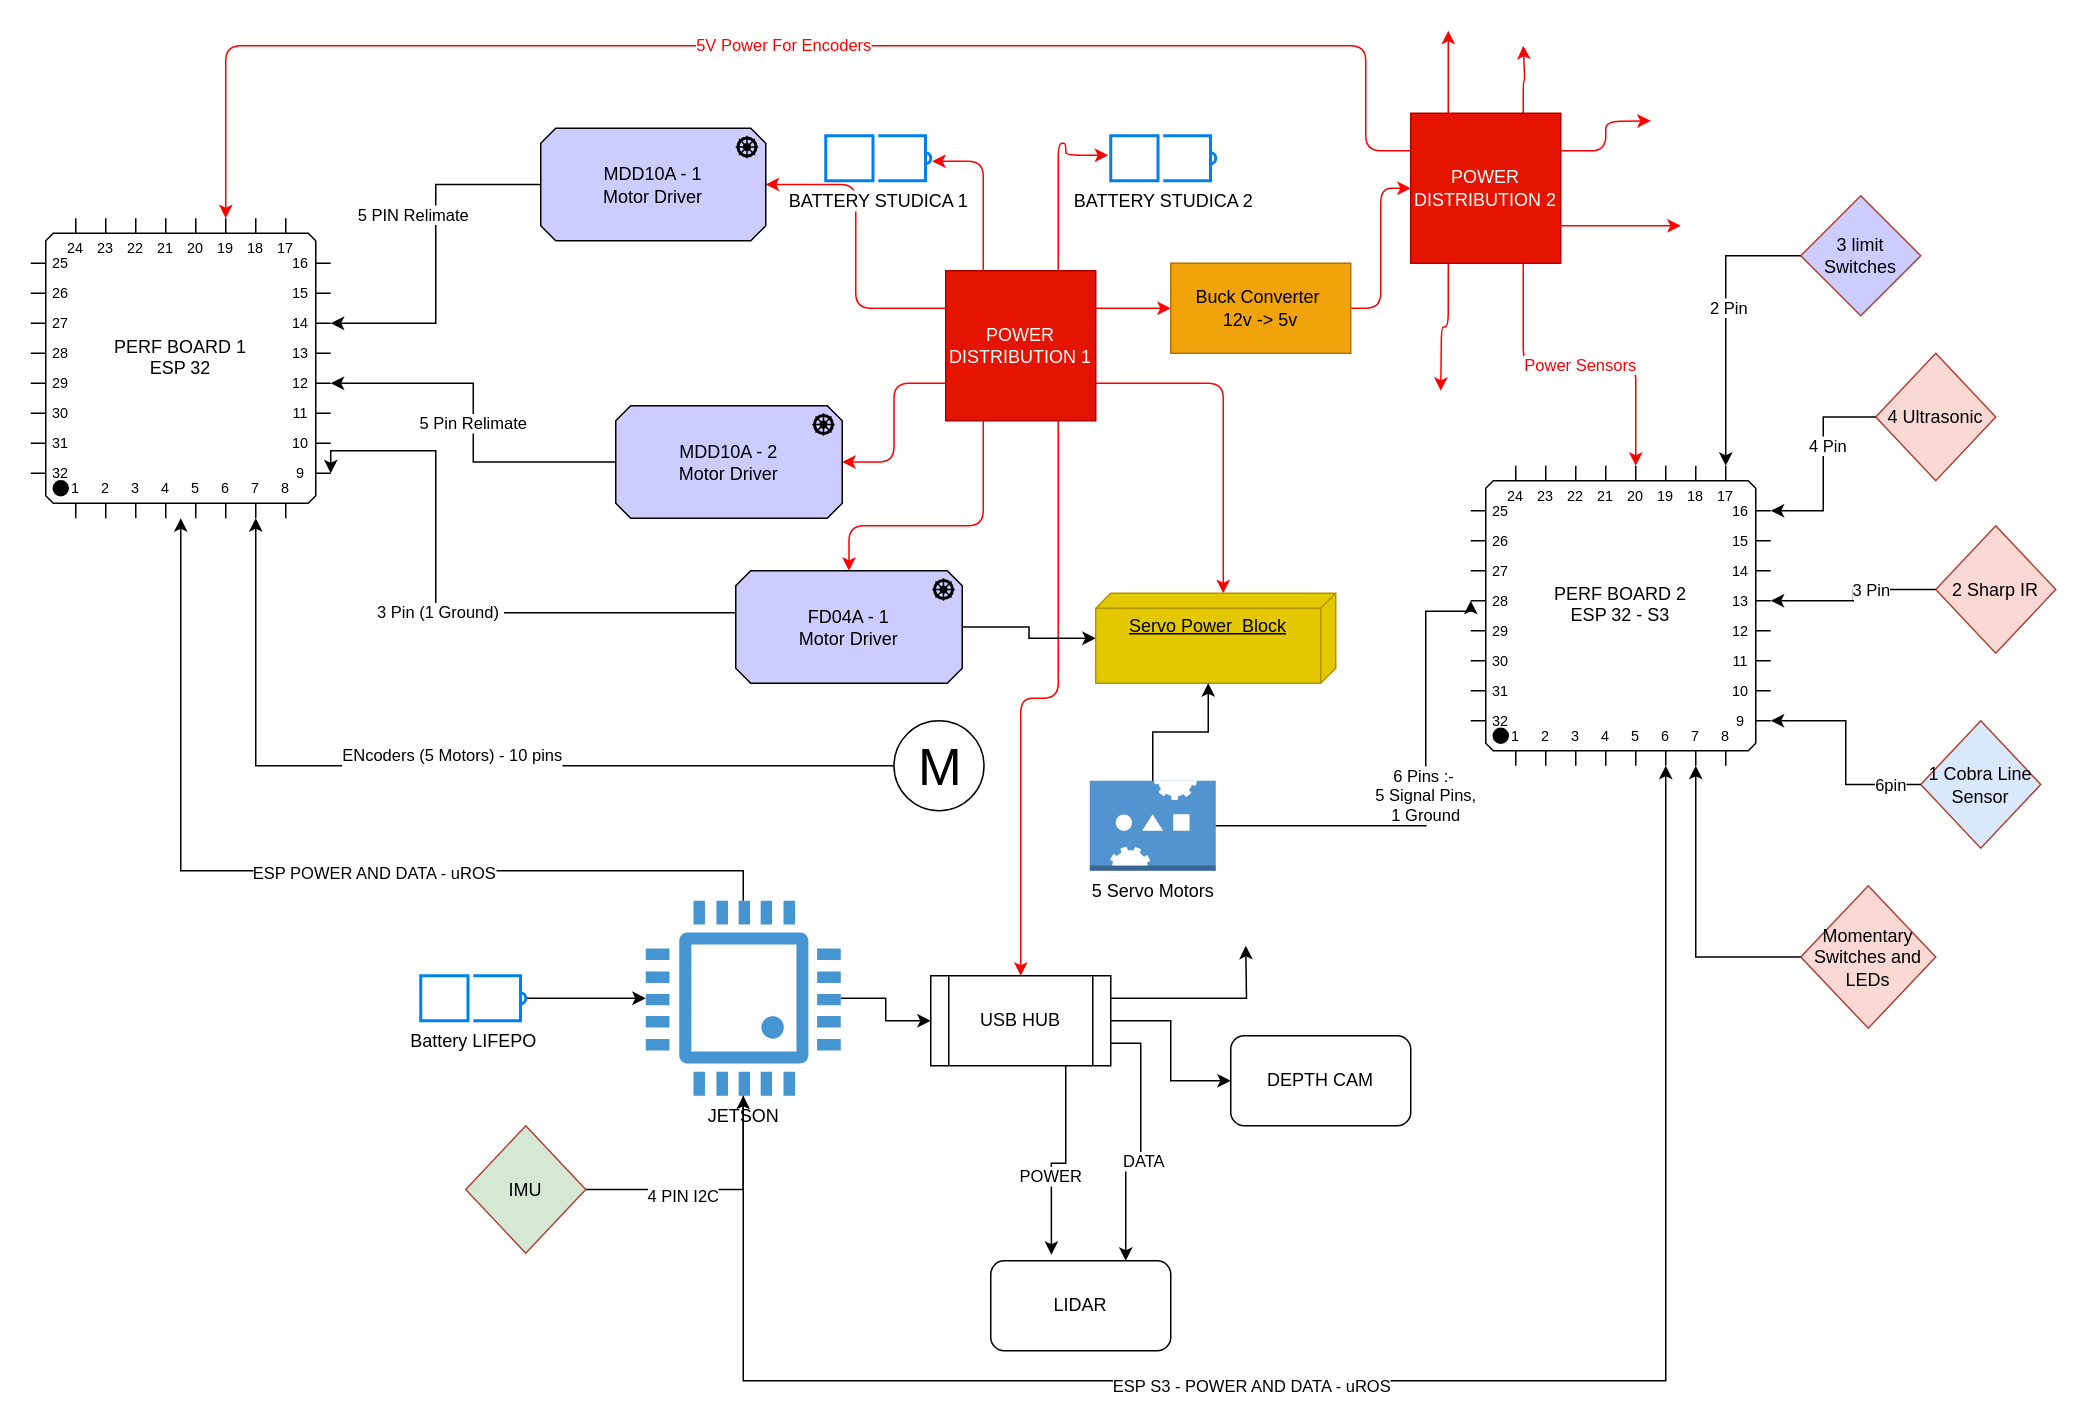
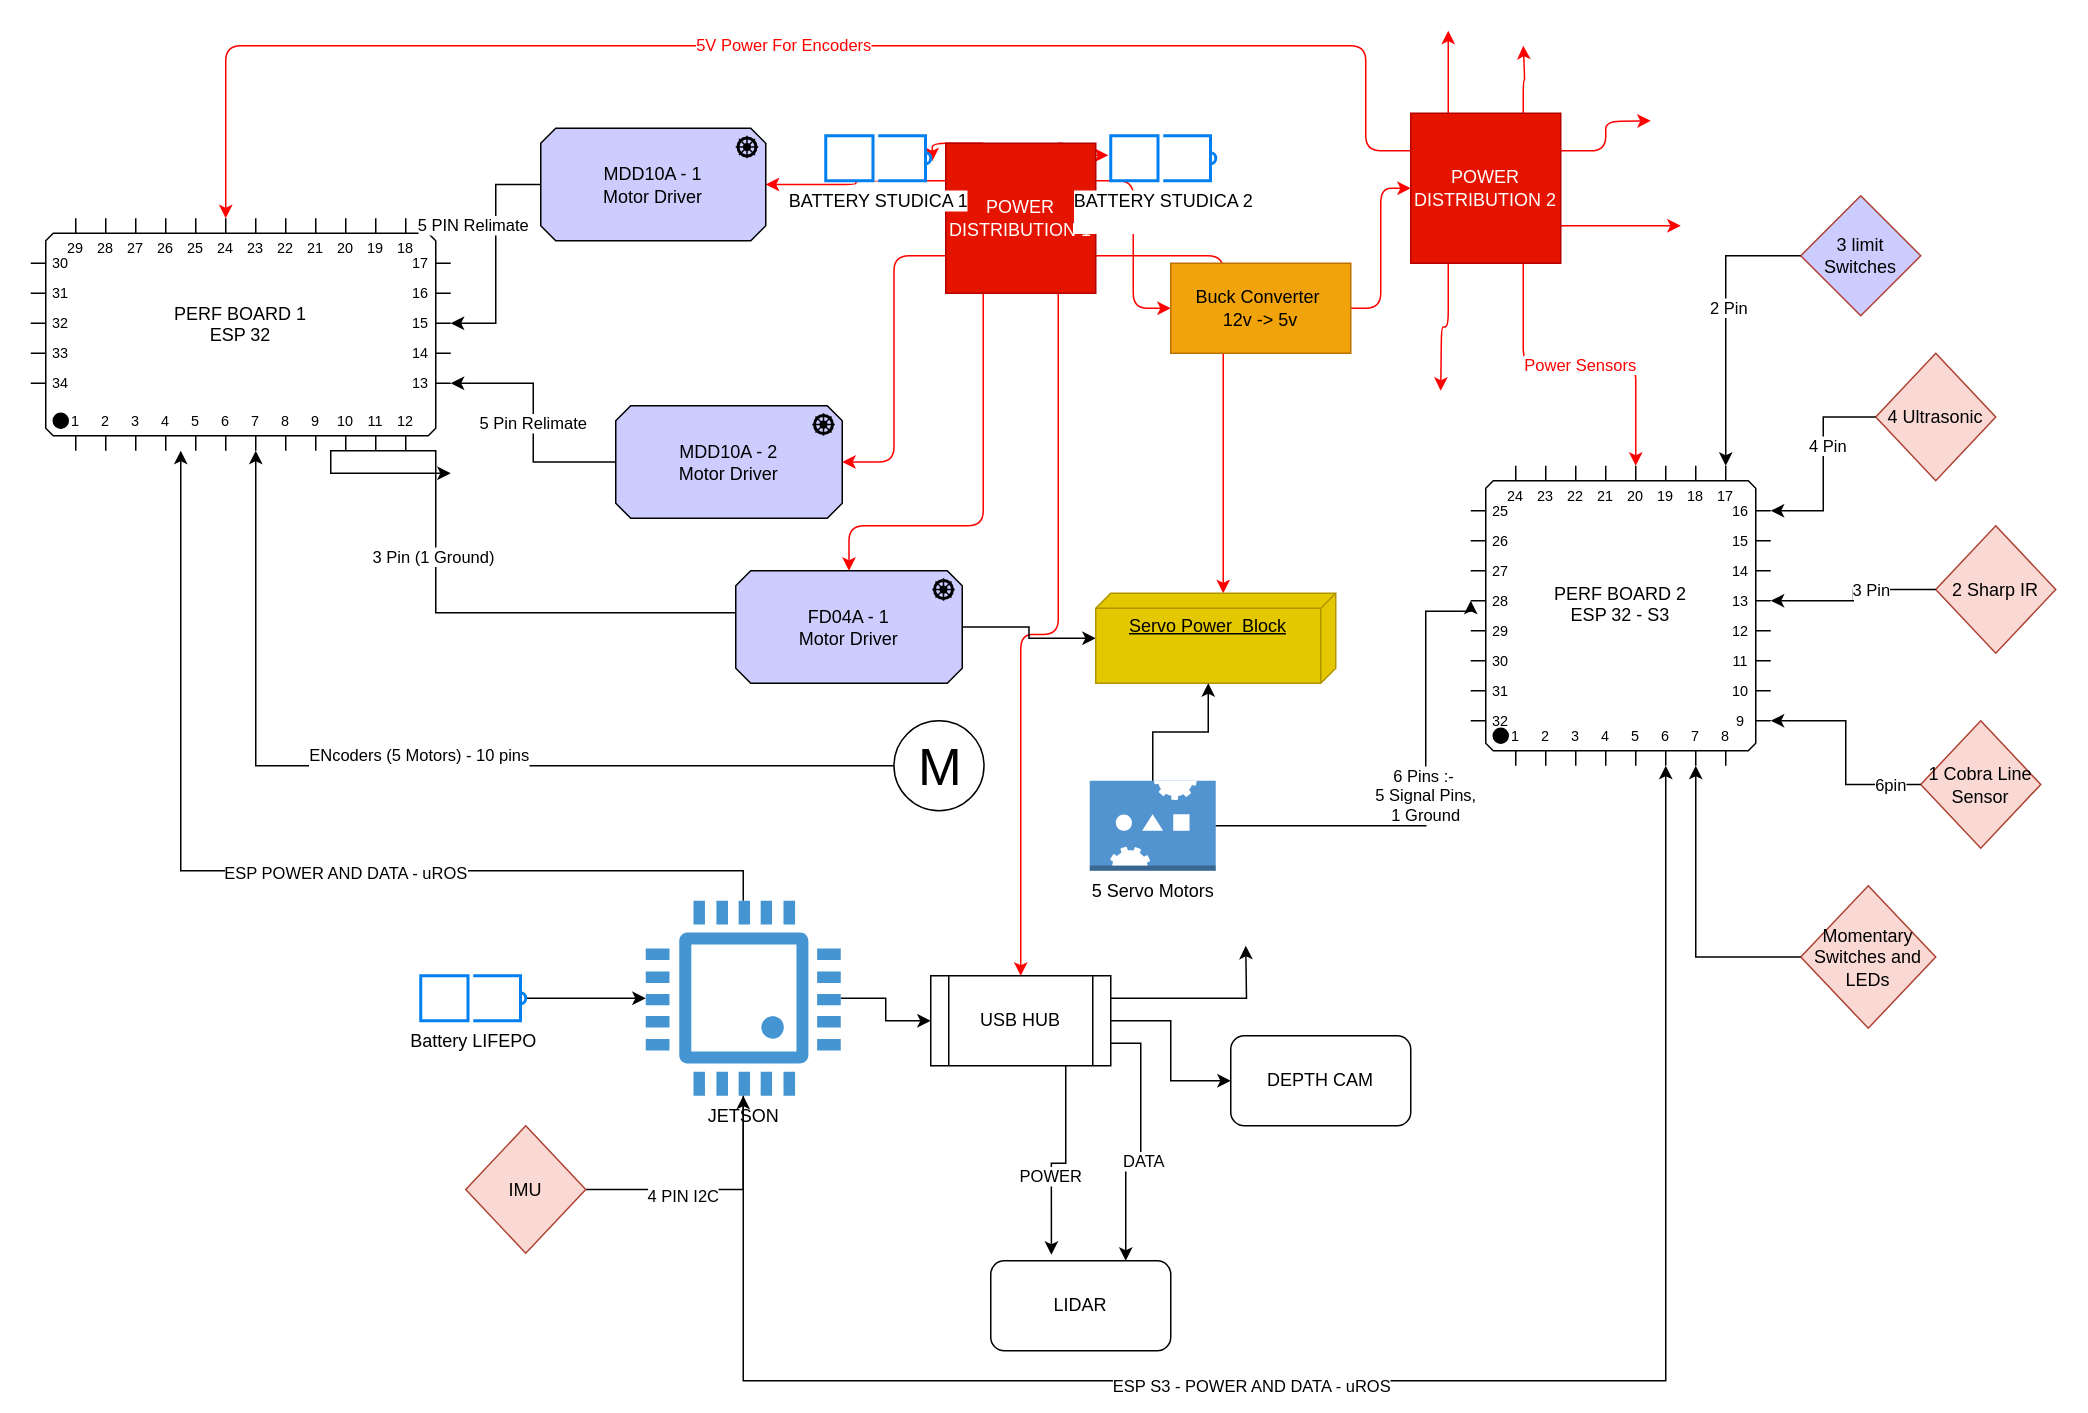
(1021, 346) -> (1021, 218)
(181, 368) -> (241, 335)
(1981, 785) -> (1981, 785)
(526, 1190) -> (526, 1190)
